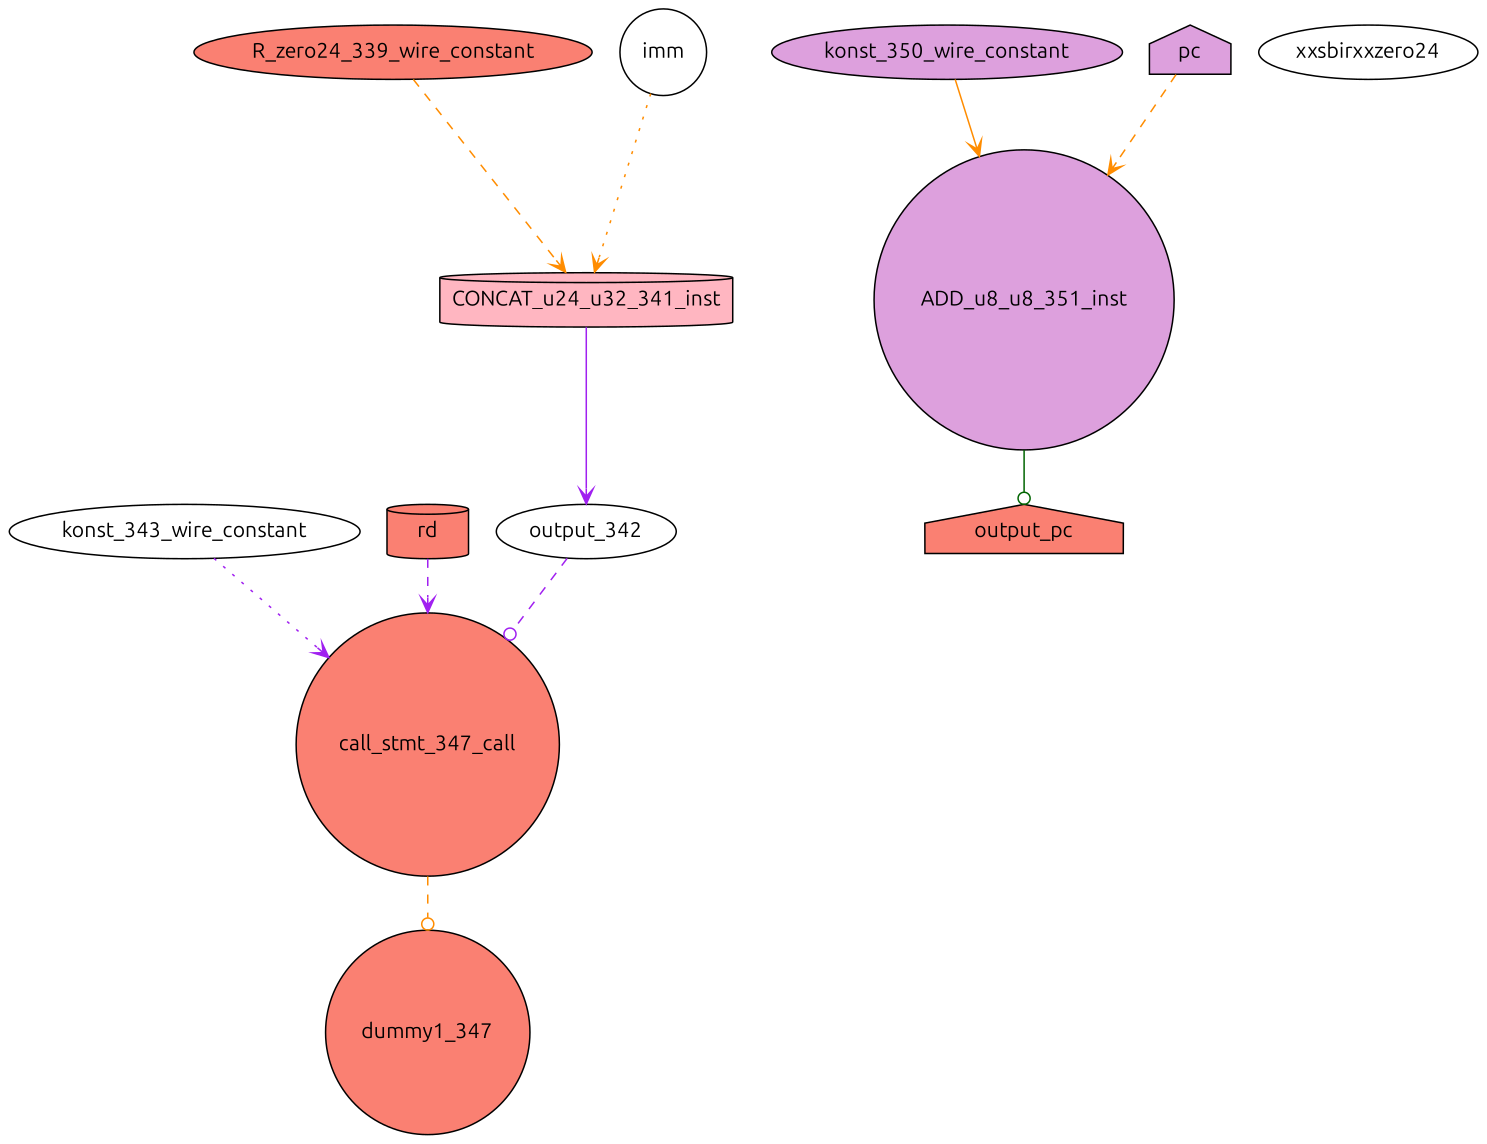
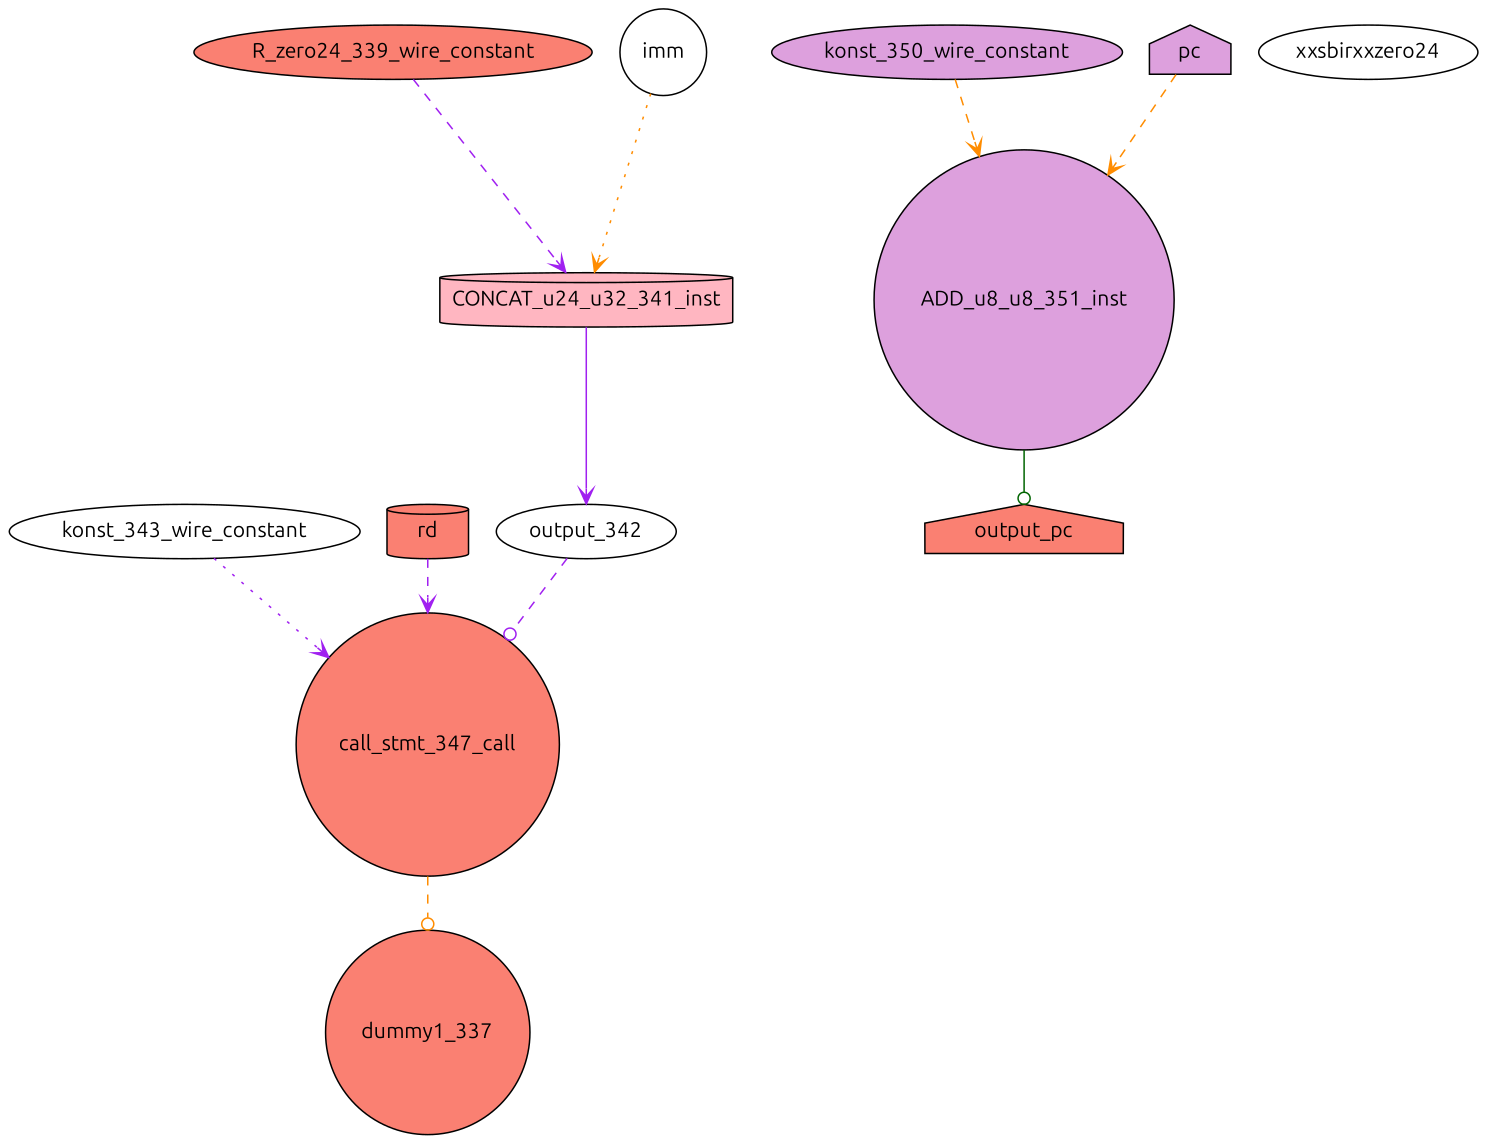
(965, 111) -> (965, 111)
(485, 170) -> (485, 170)
(428, 1032) -> (428, 1032)
